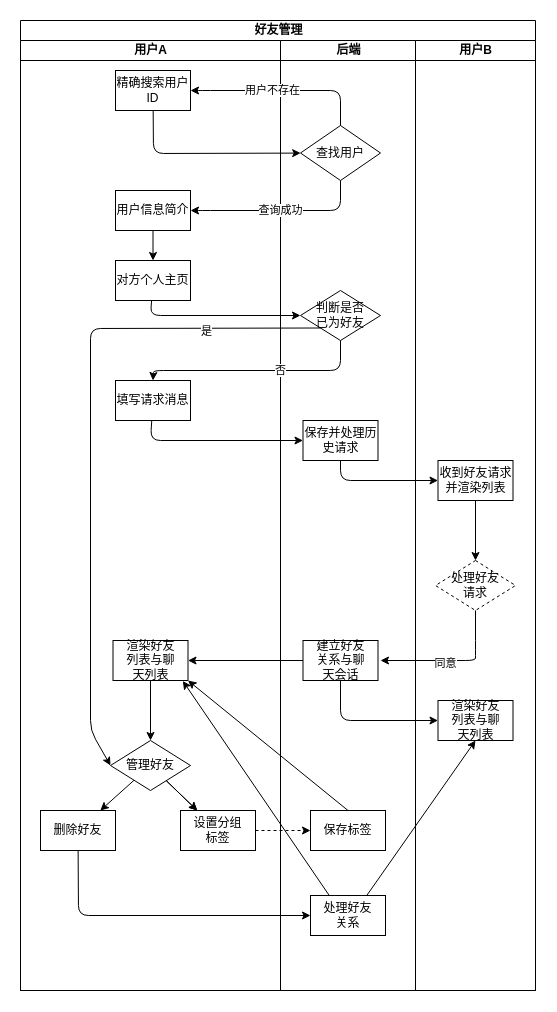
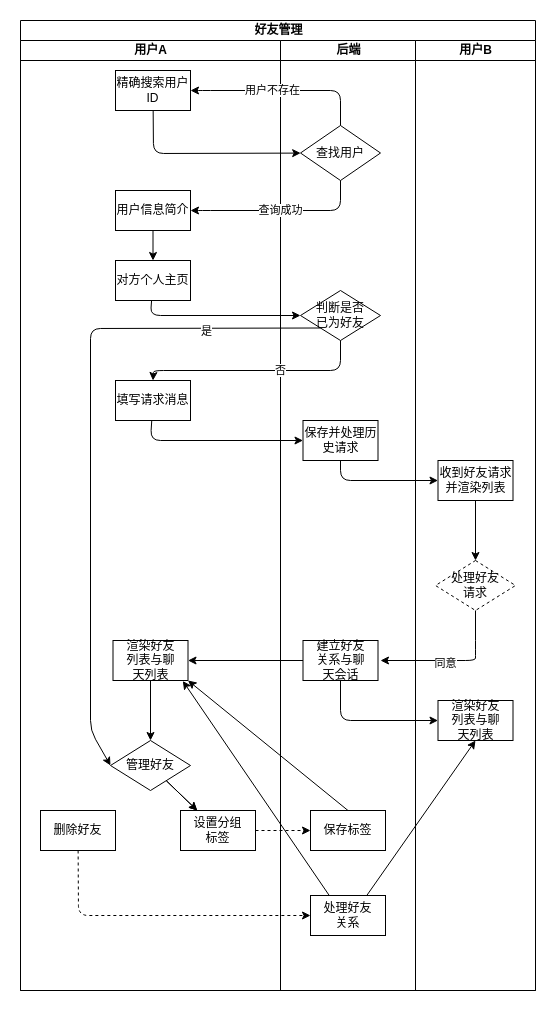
(120, 793) -> none
(164, 916) -> (164, 916)
